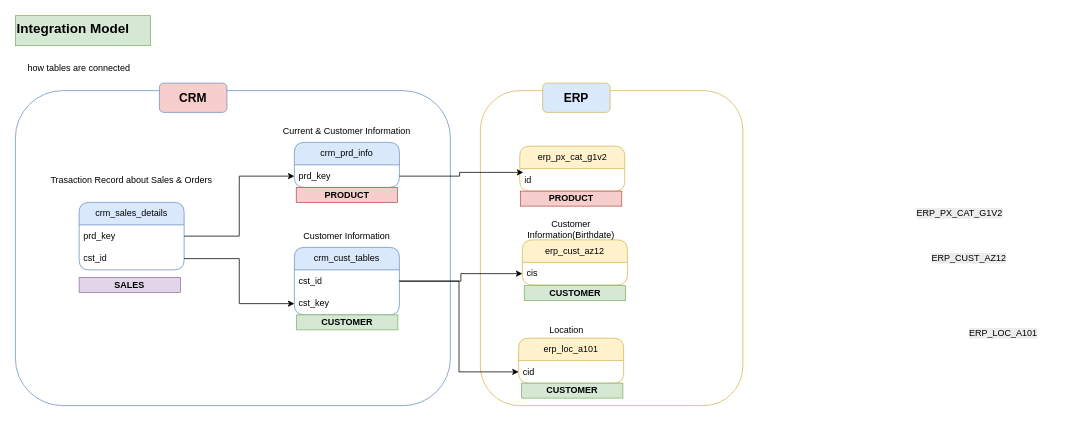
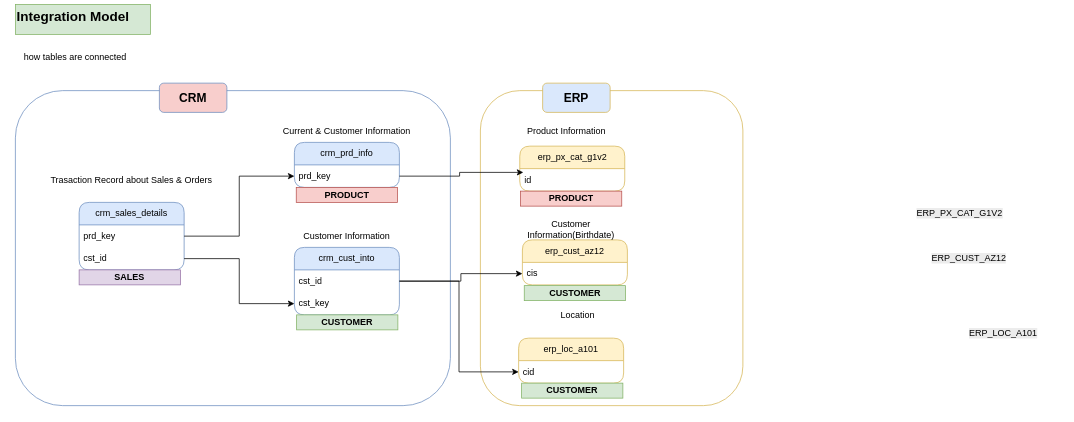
(83, 30) -> (83, 19)
(79, 68) -> (75, 57)
none -> (567, 131)
(347, 258) -> (347, 258)
(130, 285) -> (130, 277)
(567, 330) -> (578, 315)
